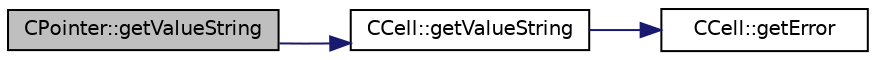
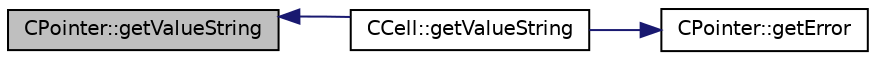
(765, 30) -> (765, 30)
(305, 44) -> (325, 17)
